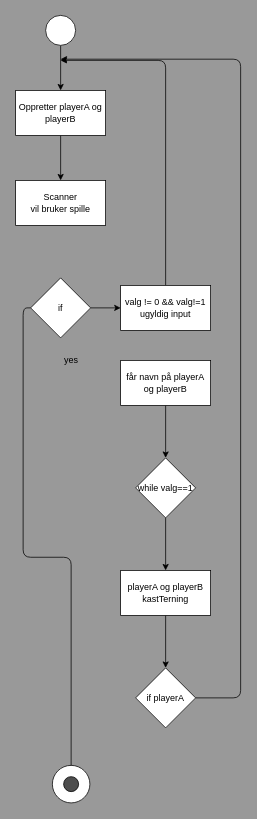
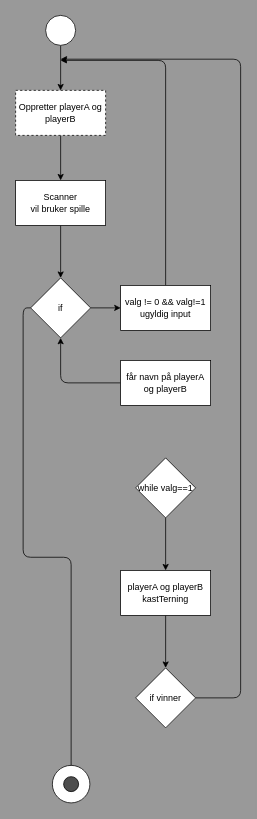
(60, 113) -> (60, 113)
none -> (60, 249)
(71, 360) -> none
(165, 429) -> (60, 365)
(165, 698) -> (165, 698)
